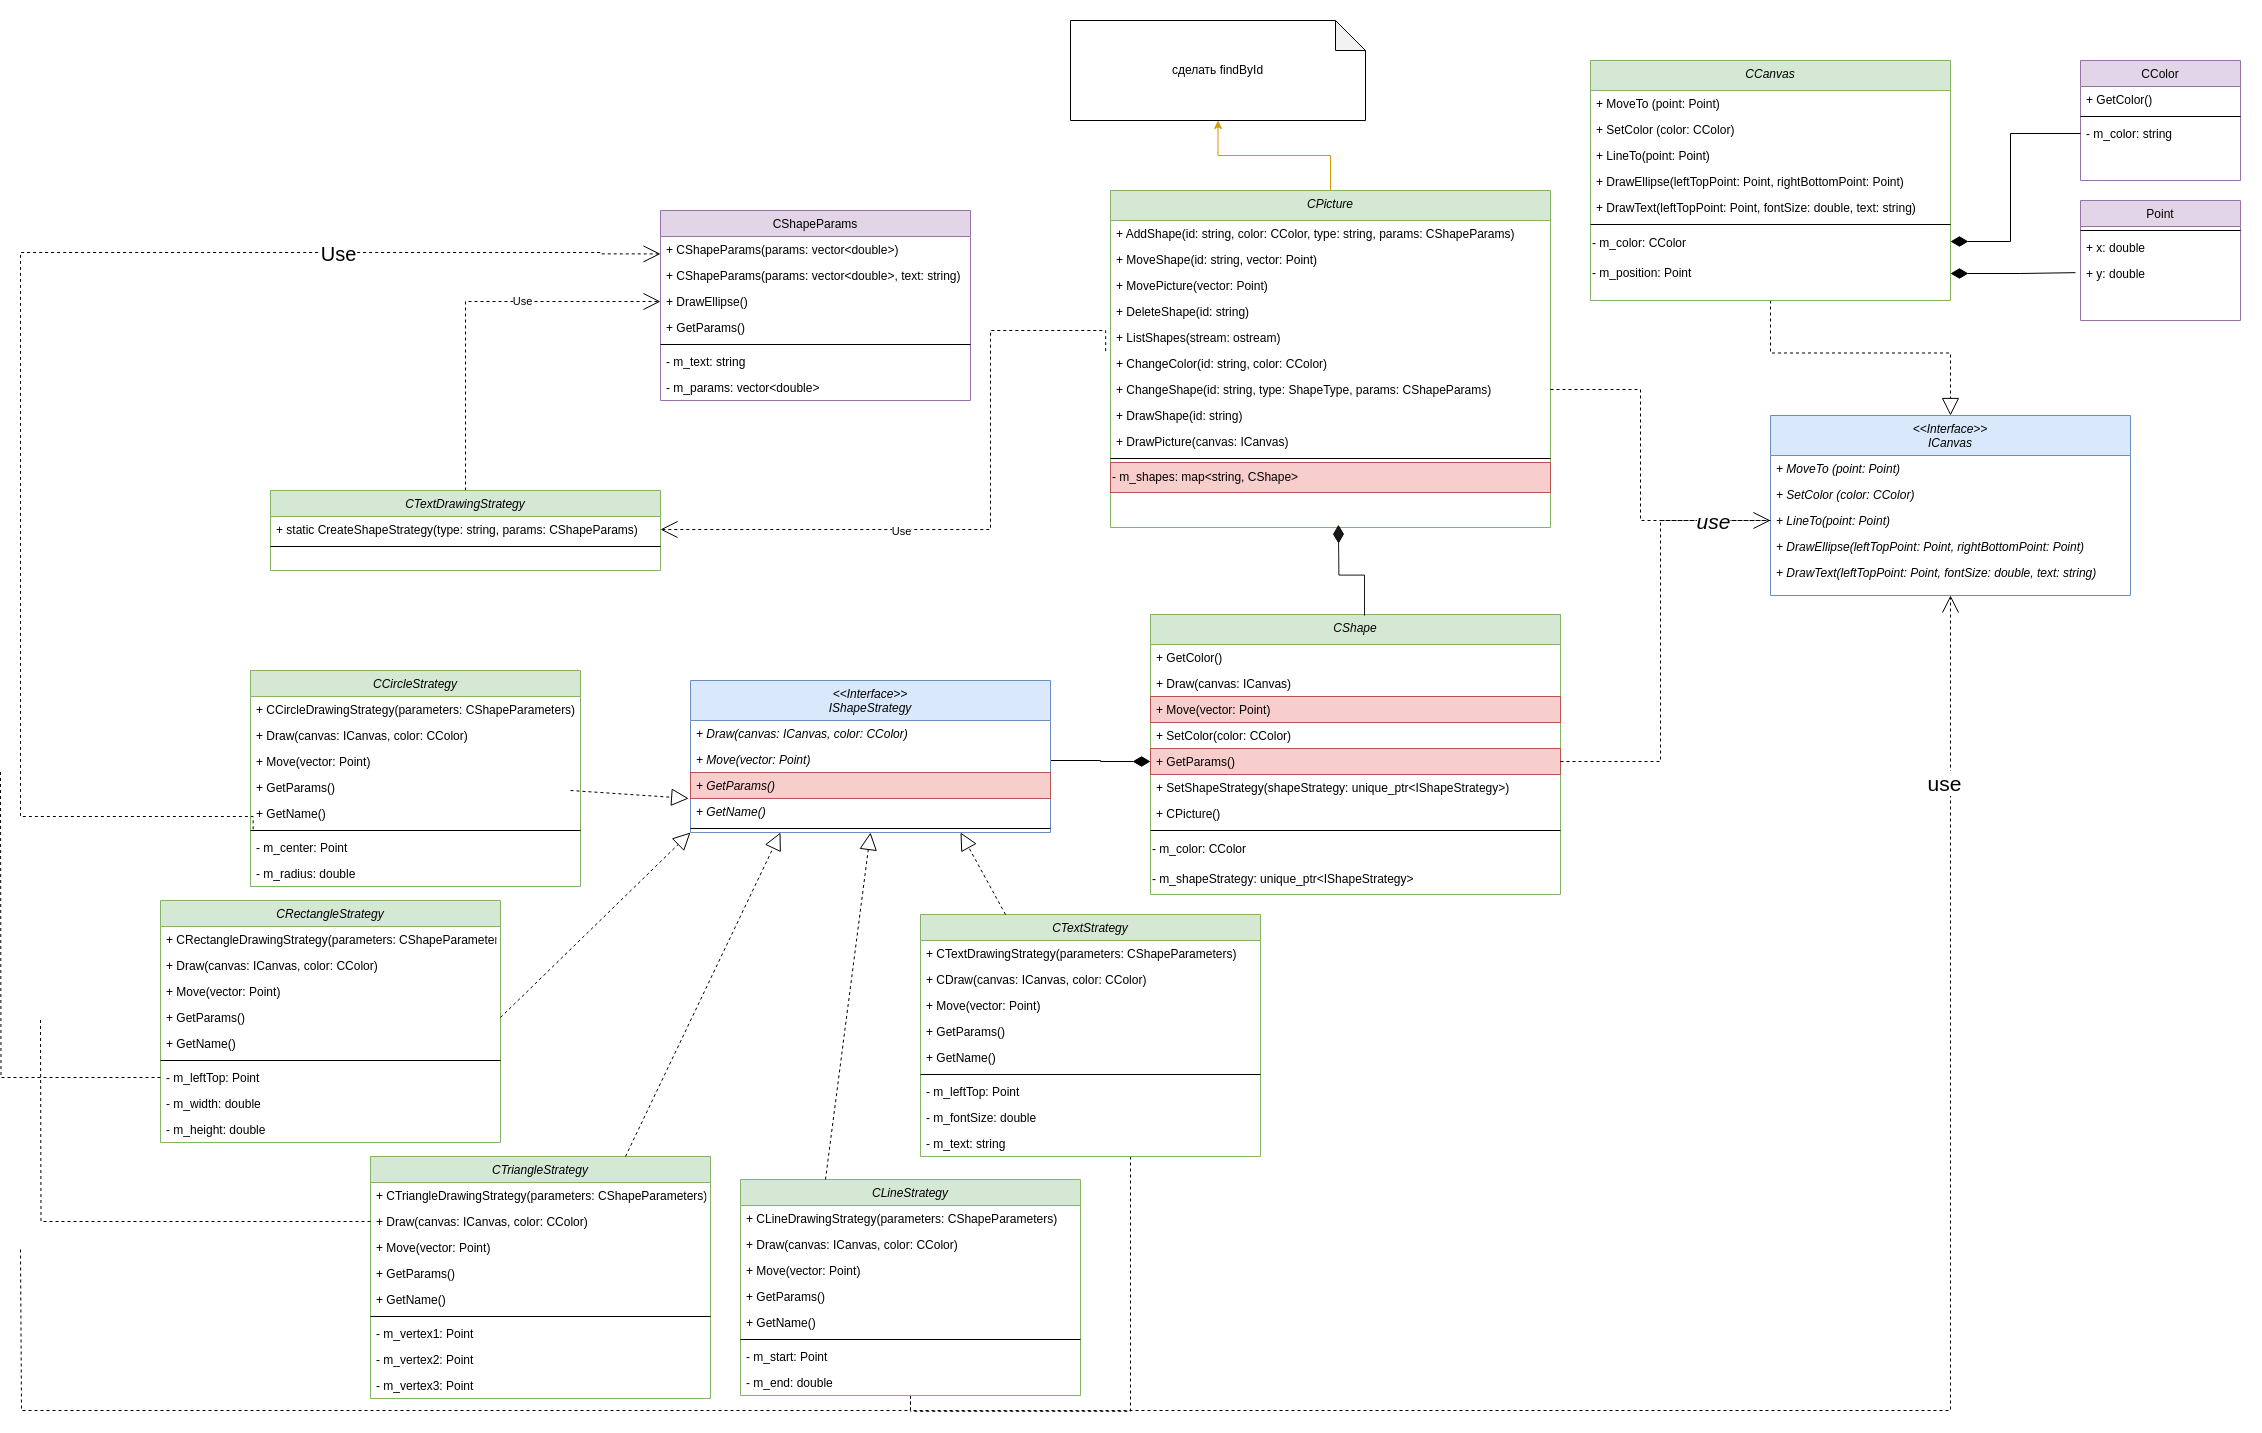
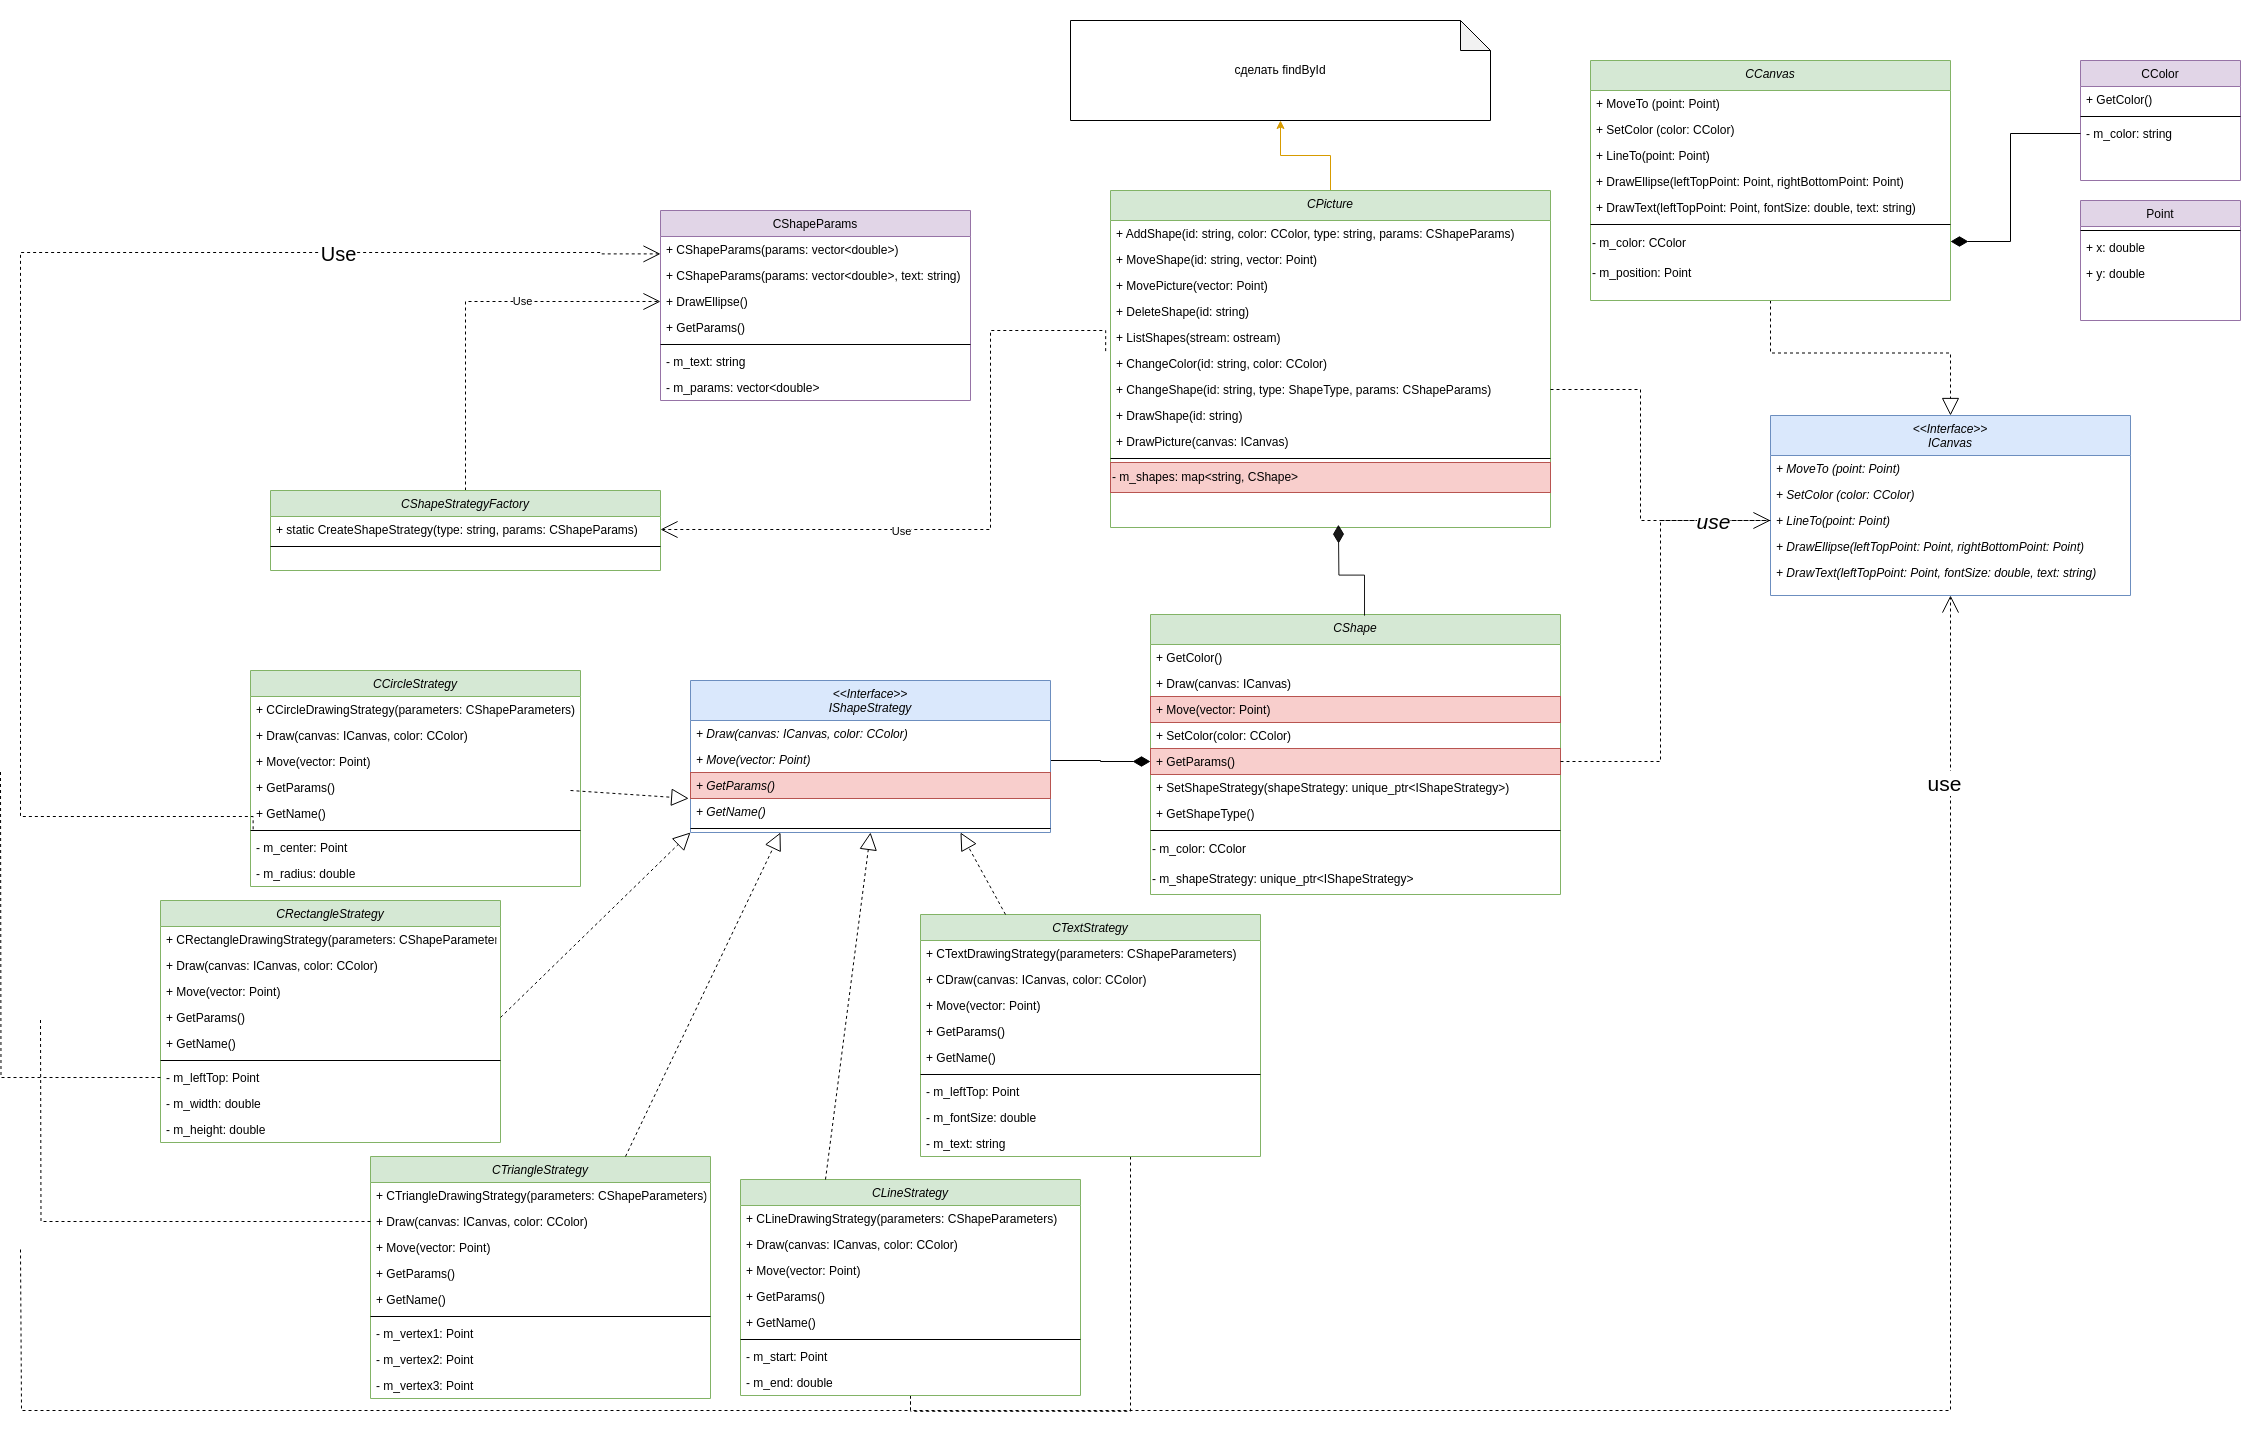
(1218, 71) -> (1281, 71)
(2022, 273) -> none
(465, 504) -> (465, 504)
(1193, 814) -> (1208, 814)
